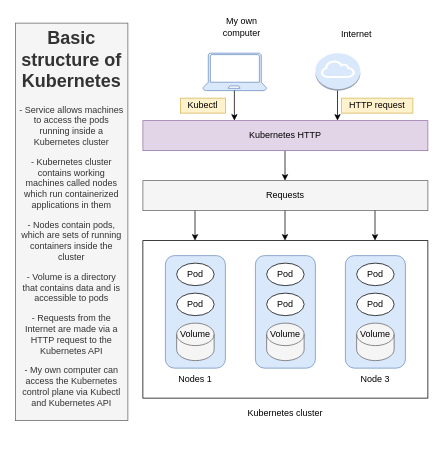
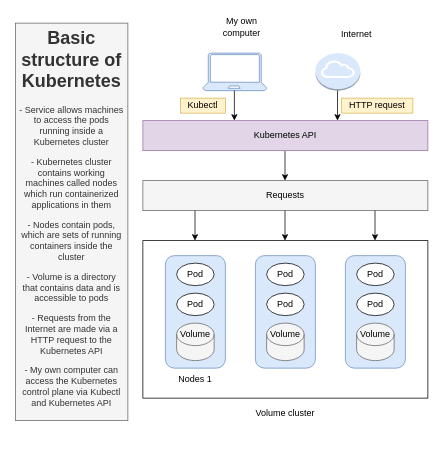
(285, 135) -> (285, 135)
(375, 379) -> none
(285, 413) -> (285, 413)
